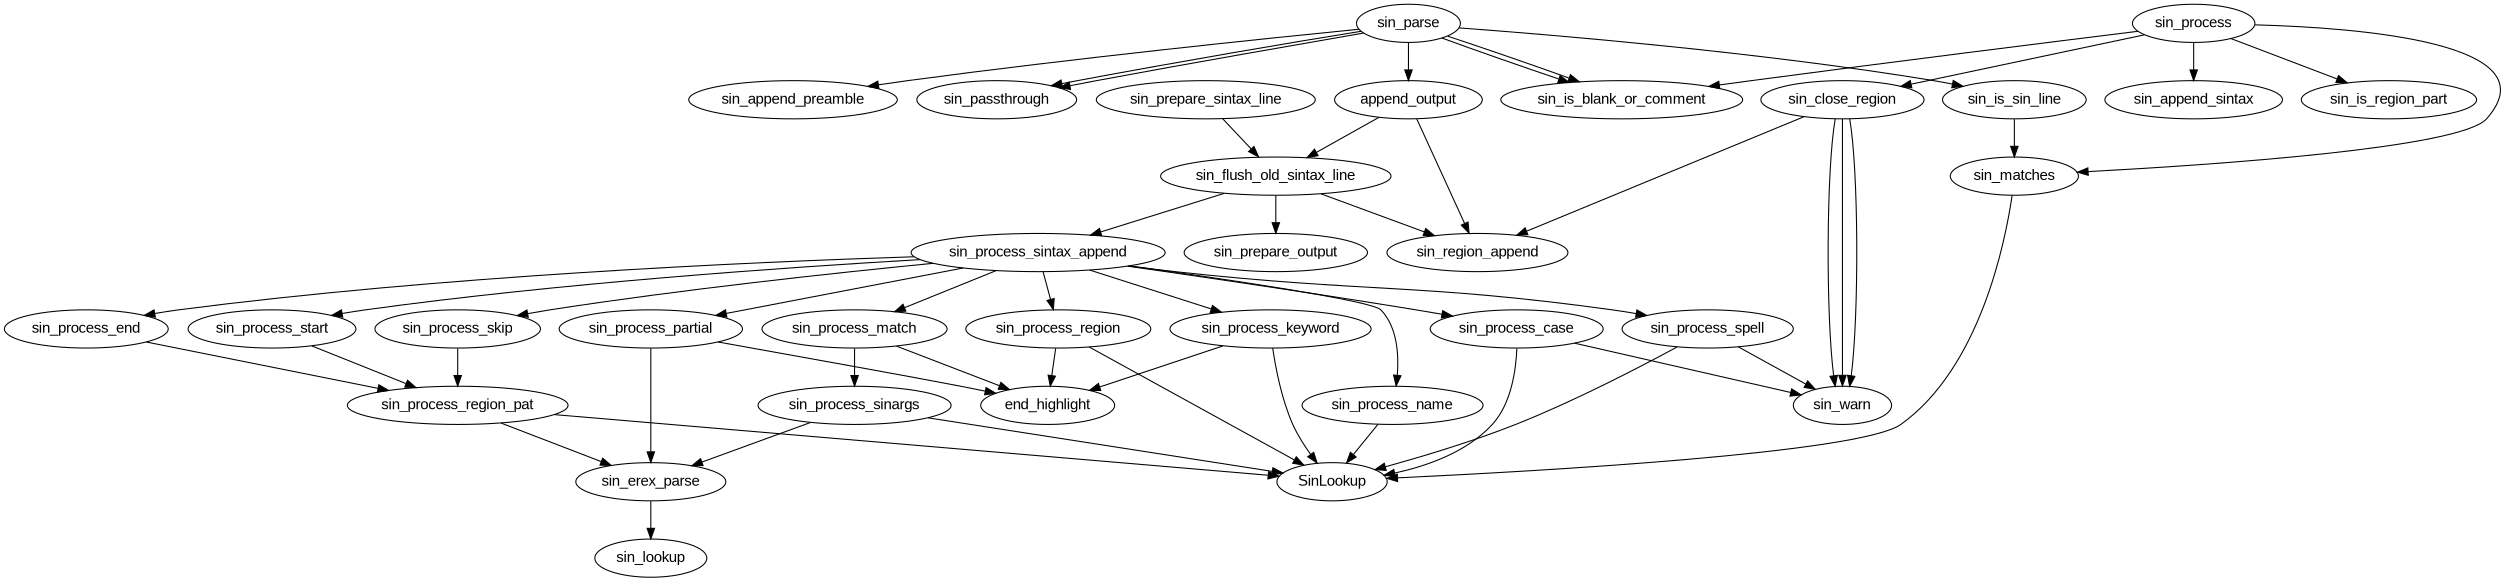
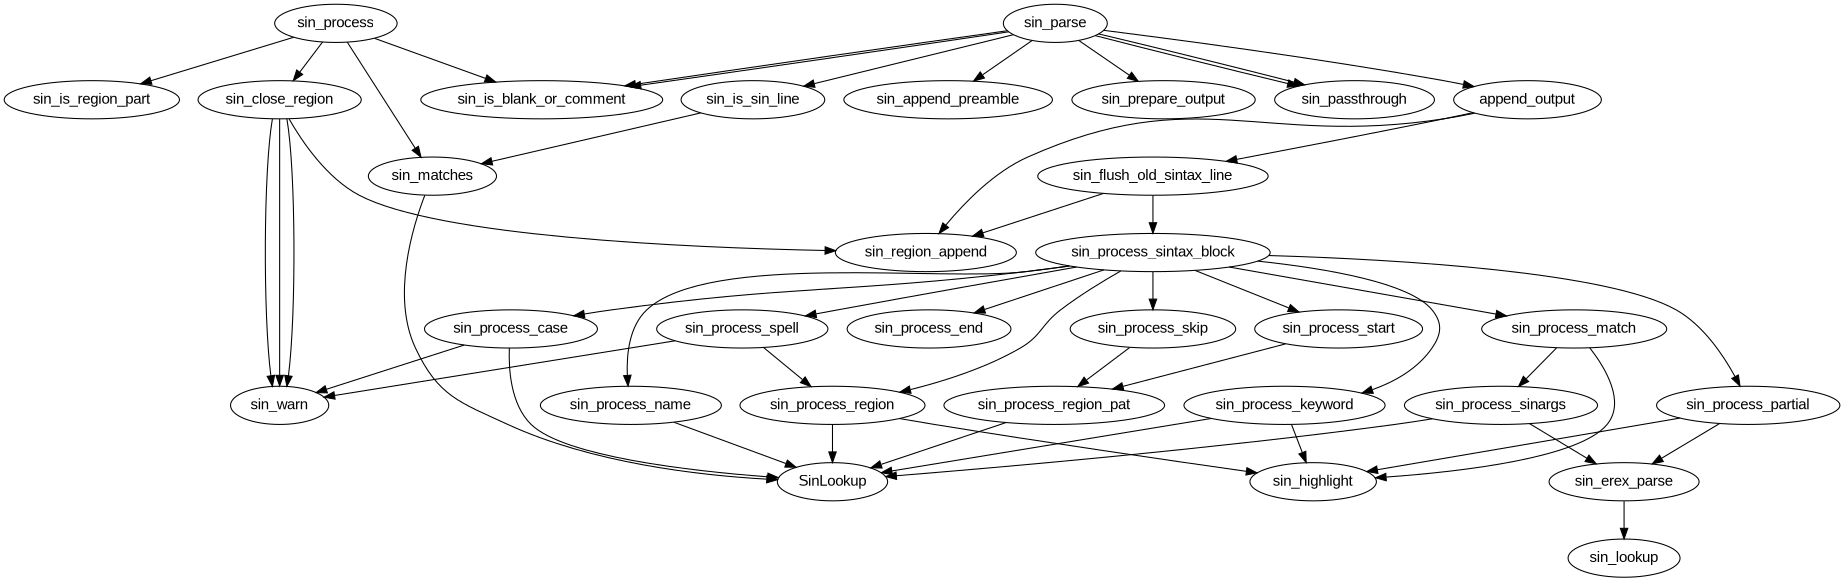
(1206, 100) -> none
(2194, 100) -> none
(1276, 209) -> (1104, 58)
(1038, 253) -> (1153, 253)
(262, 365) -> none
(1048, 405) -> (1313, 482)
(1535, 416) -> (783, 364)
(551, 442) -> none
